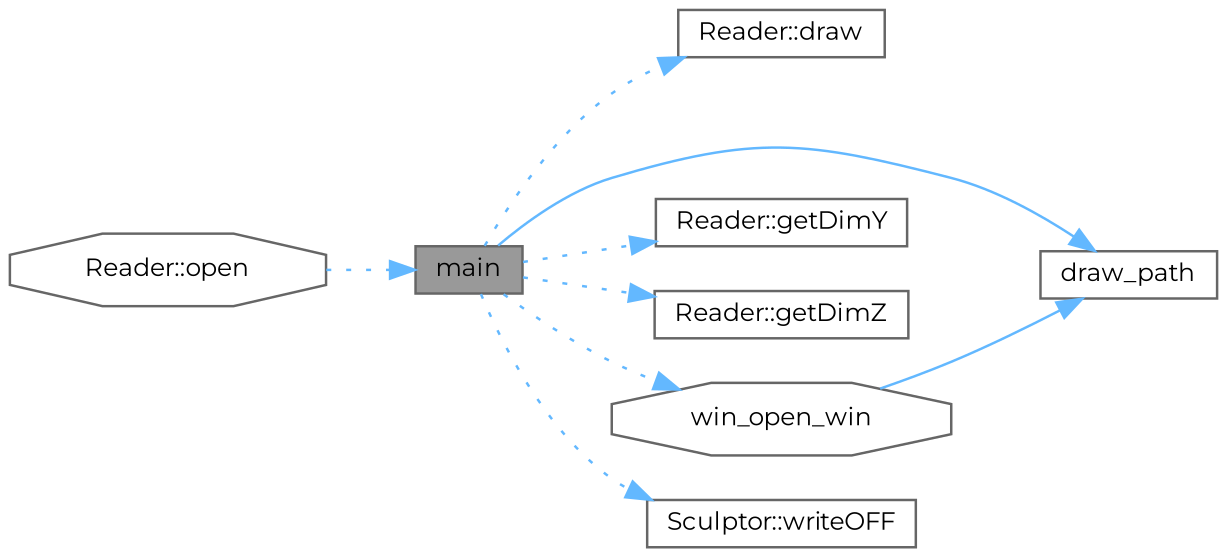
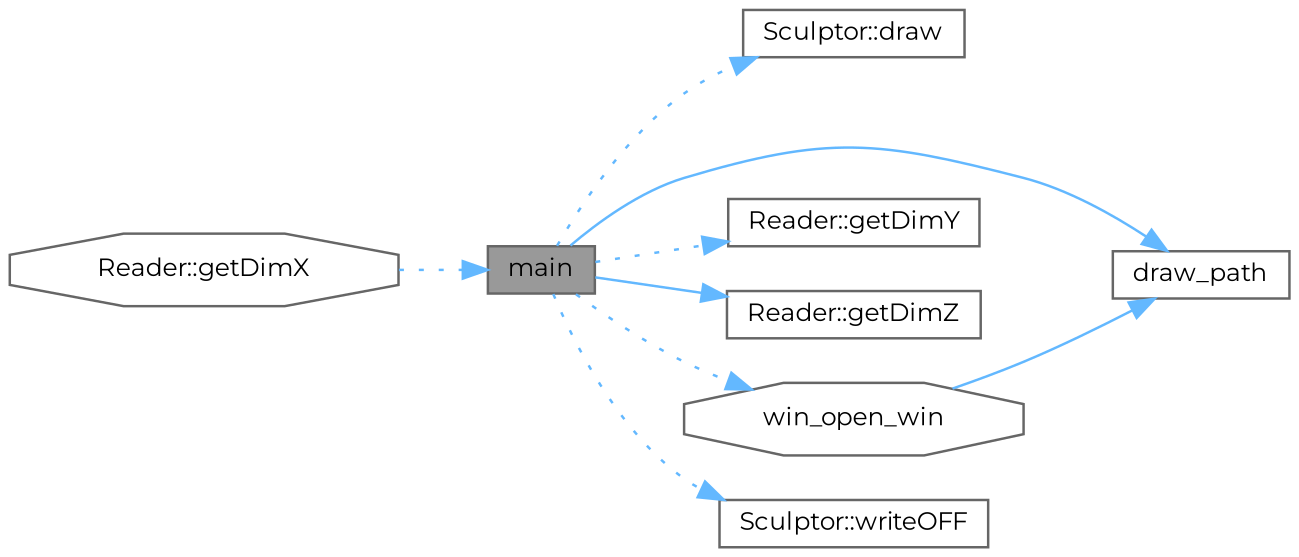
(781, 34) -> (854, 34)
(168, 270) -> (204, 270)
(576, 285) -> (649, 285)
